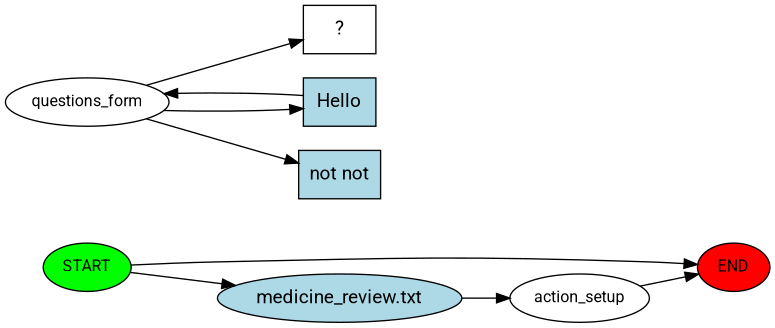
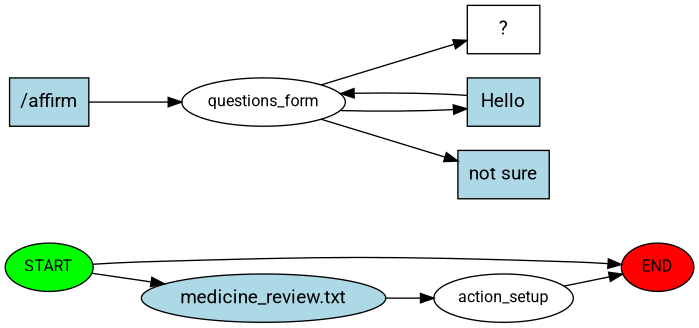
none -> (49, 102)
(340, 175) -> (504, 175)
